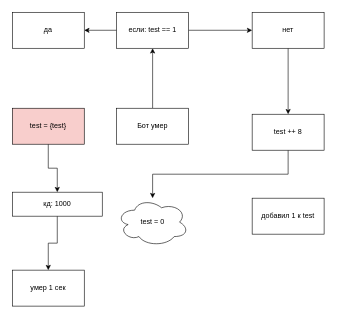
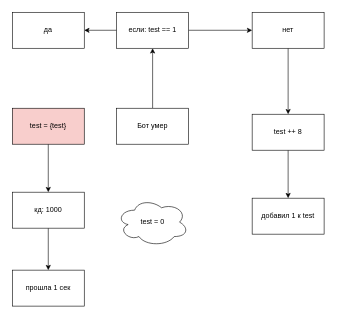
(153, 183) -> (288, 192)
(57, 204) -> (48, 210)
(48, 288) -> (48, 288)
